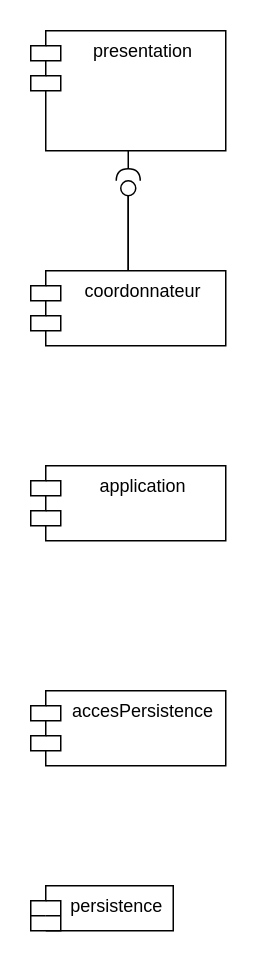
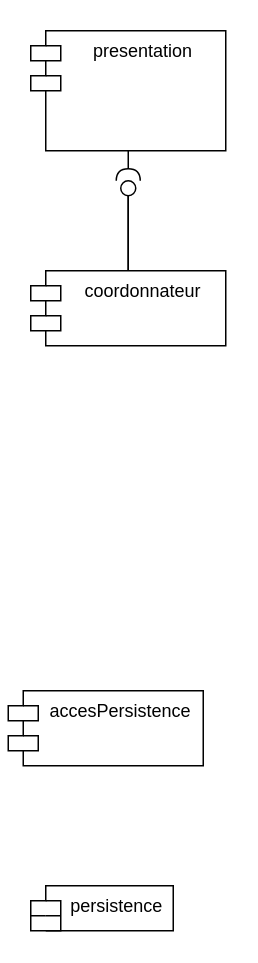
(128, 503) -> none
(128, 728) -> (106, 728)
